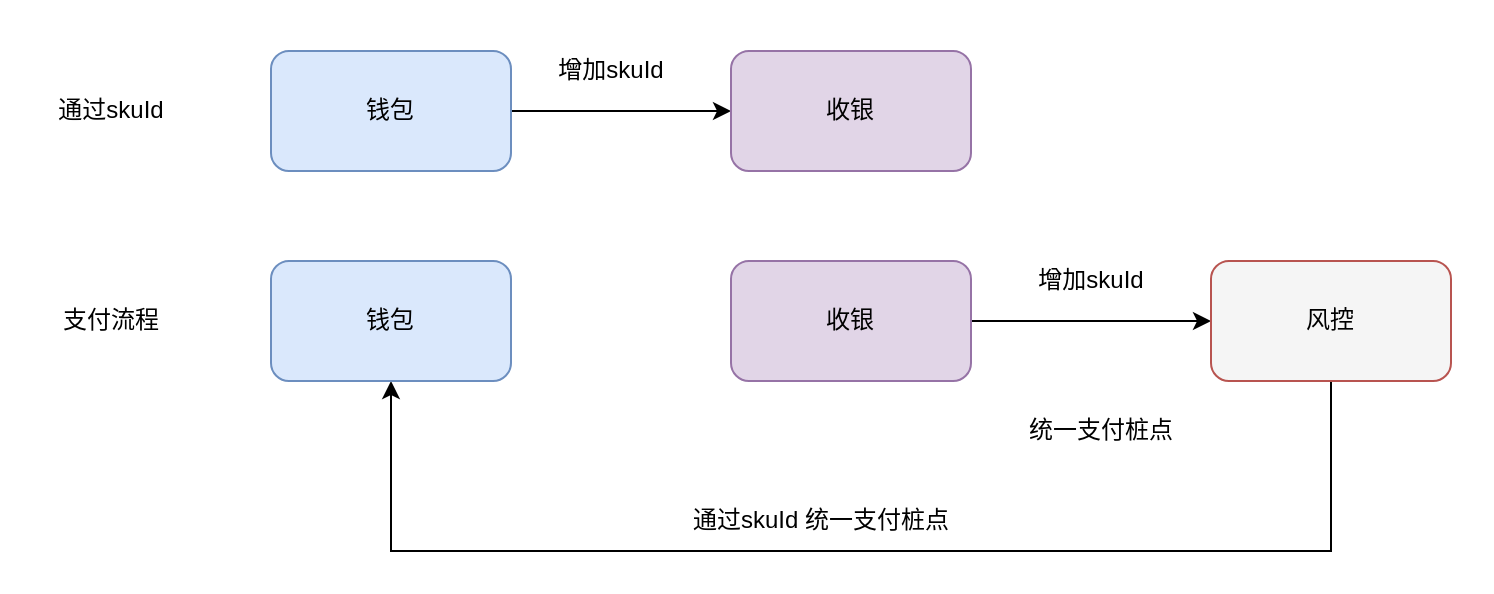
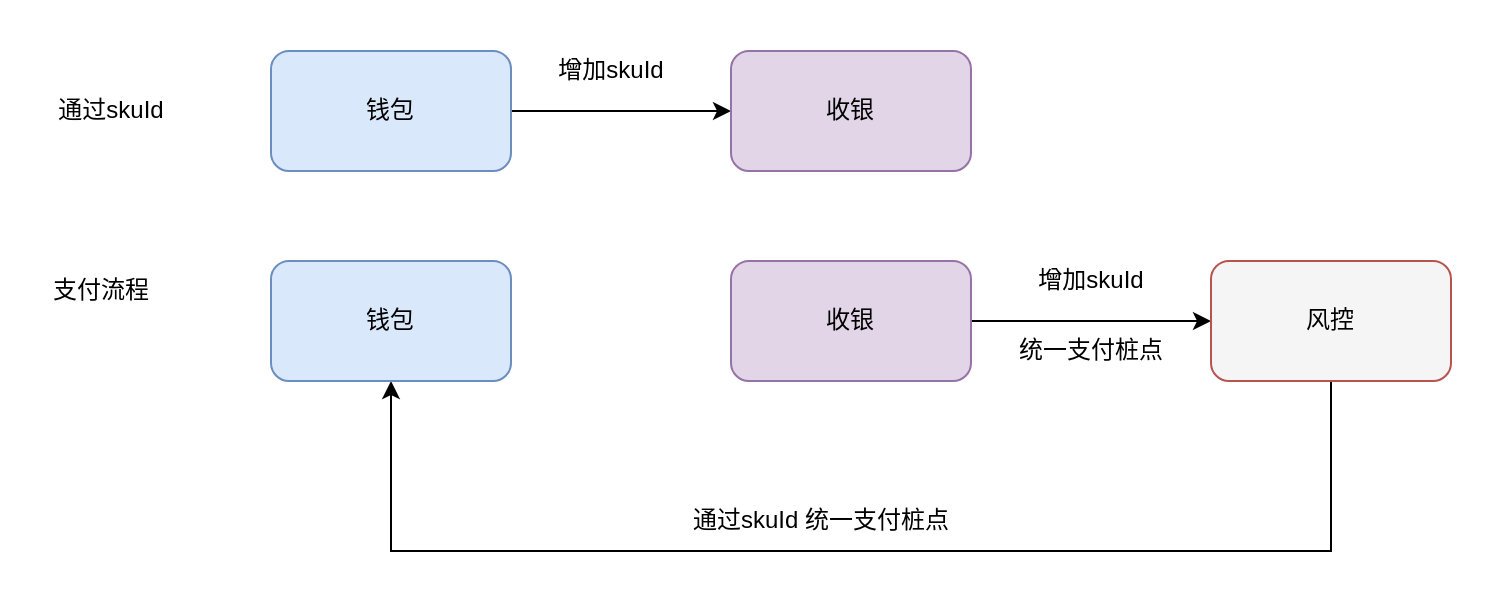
(111, 321) -> (101, 291)
(1101, 431) -> (1091, 351)
